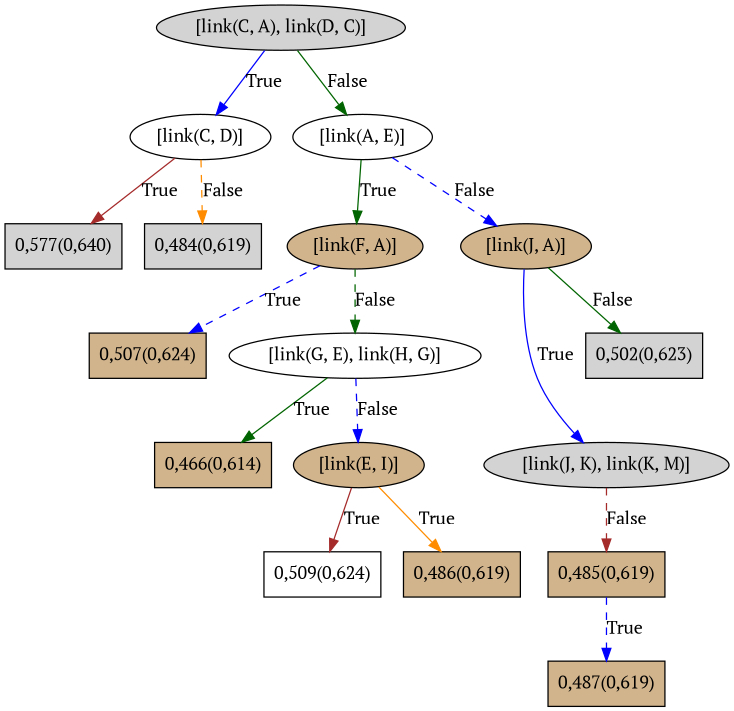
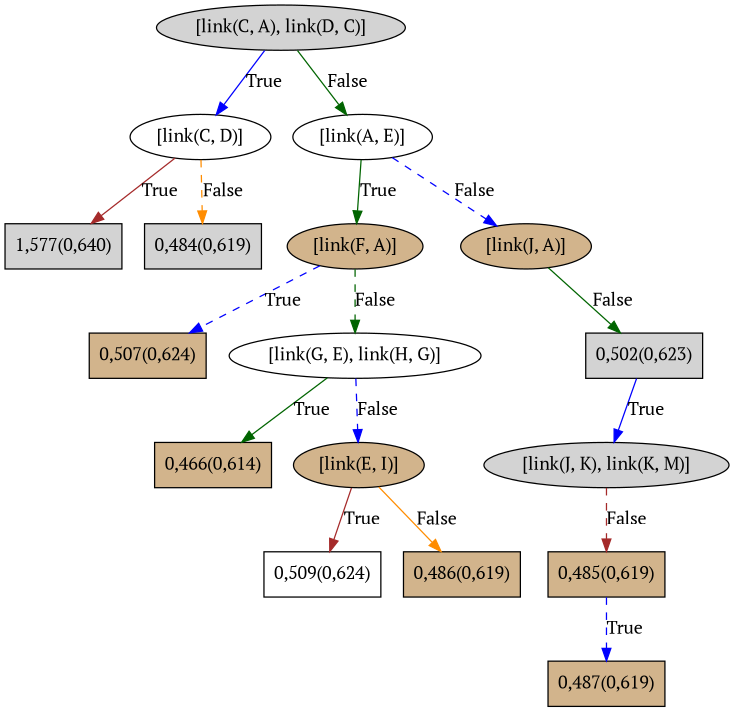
(63, 246) -> (63, 246)
(531, 357) -> (627, 404)
(437, 520) -> (437, 520)
